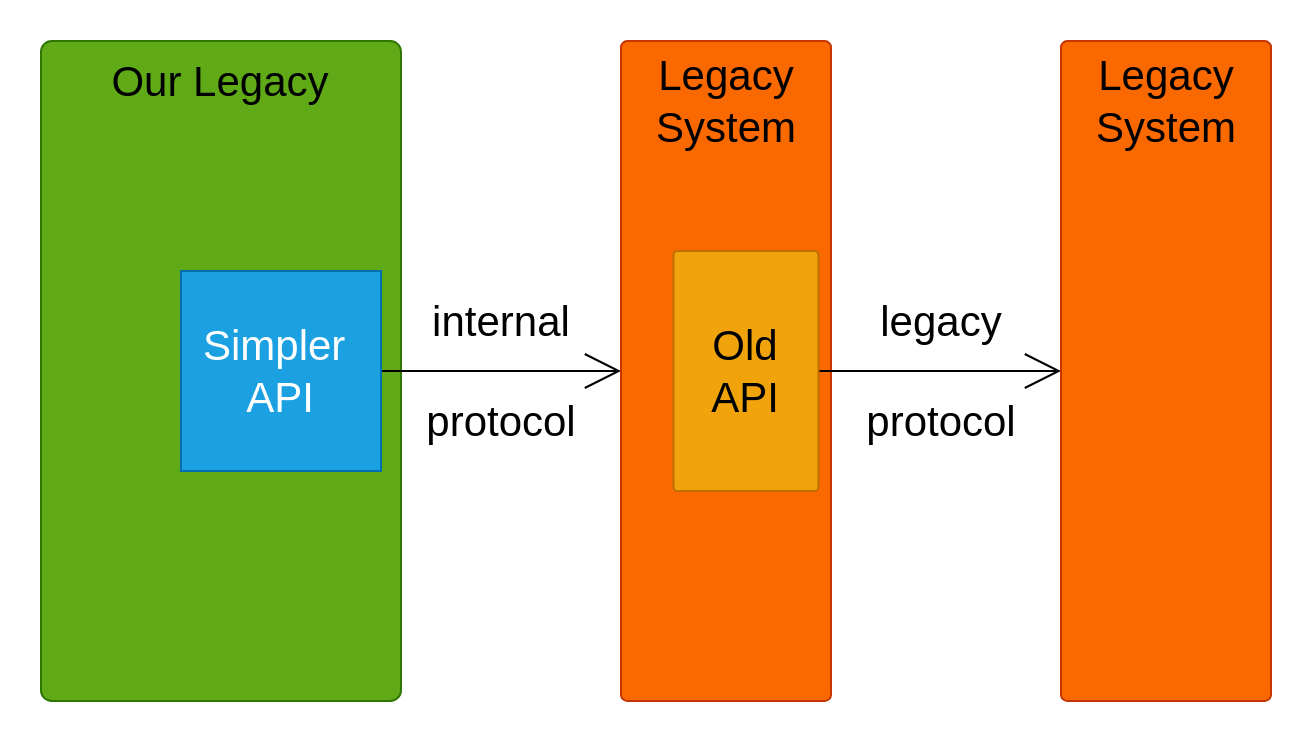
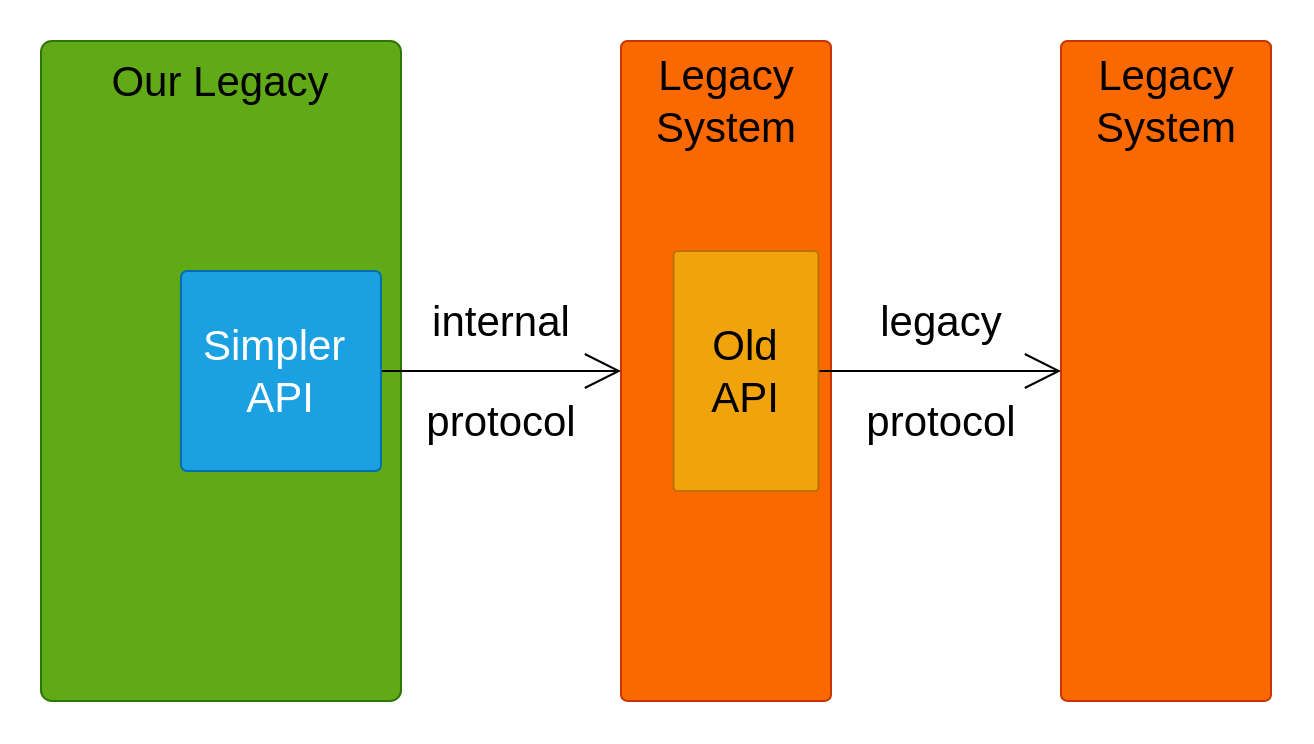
(281, 371) -> (281, 371)
